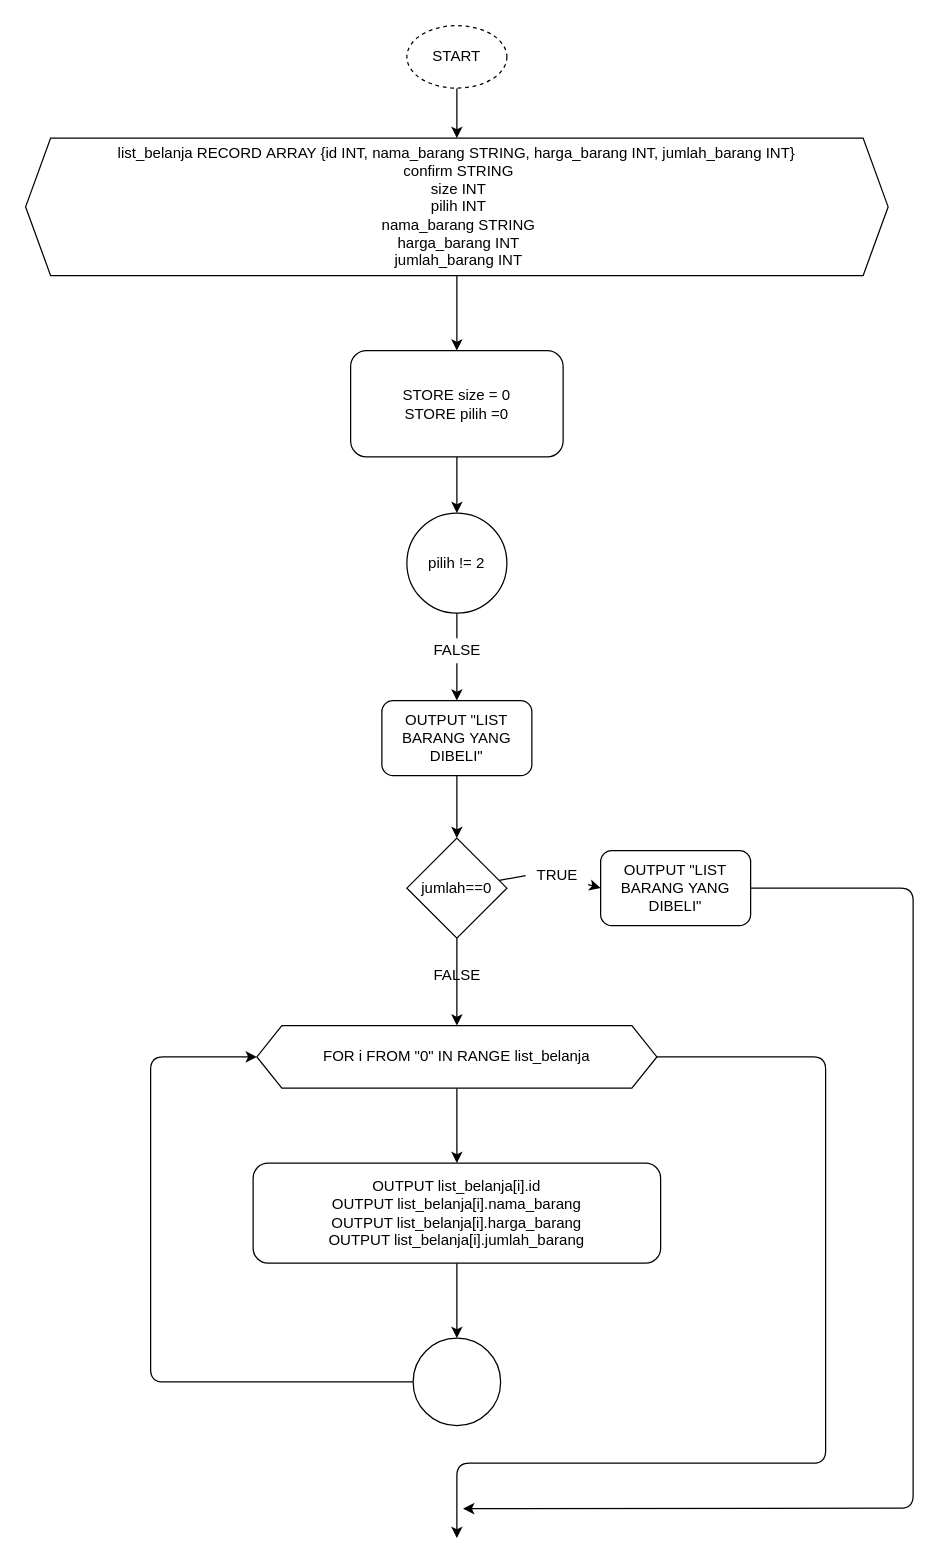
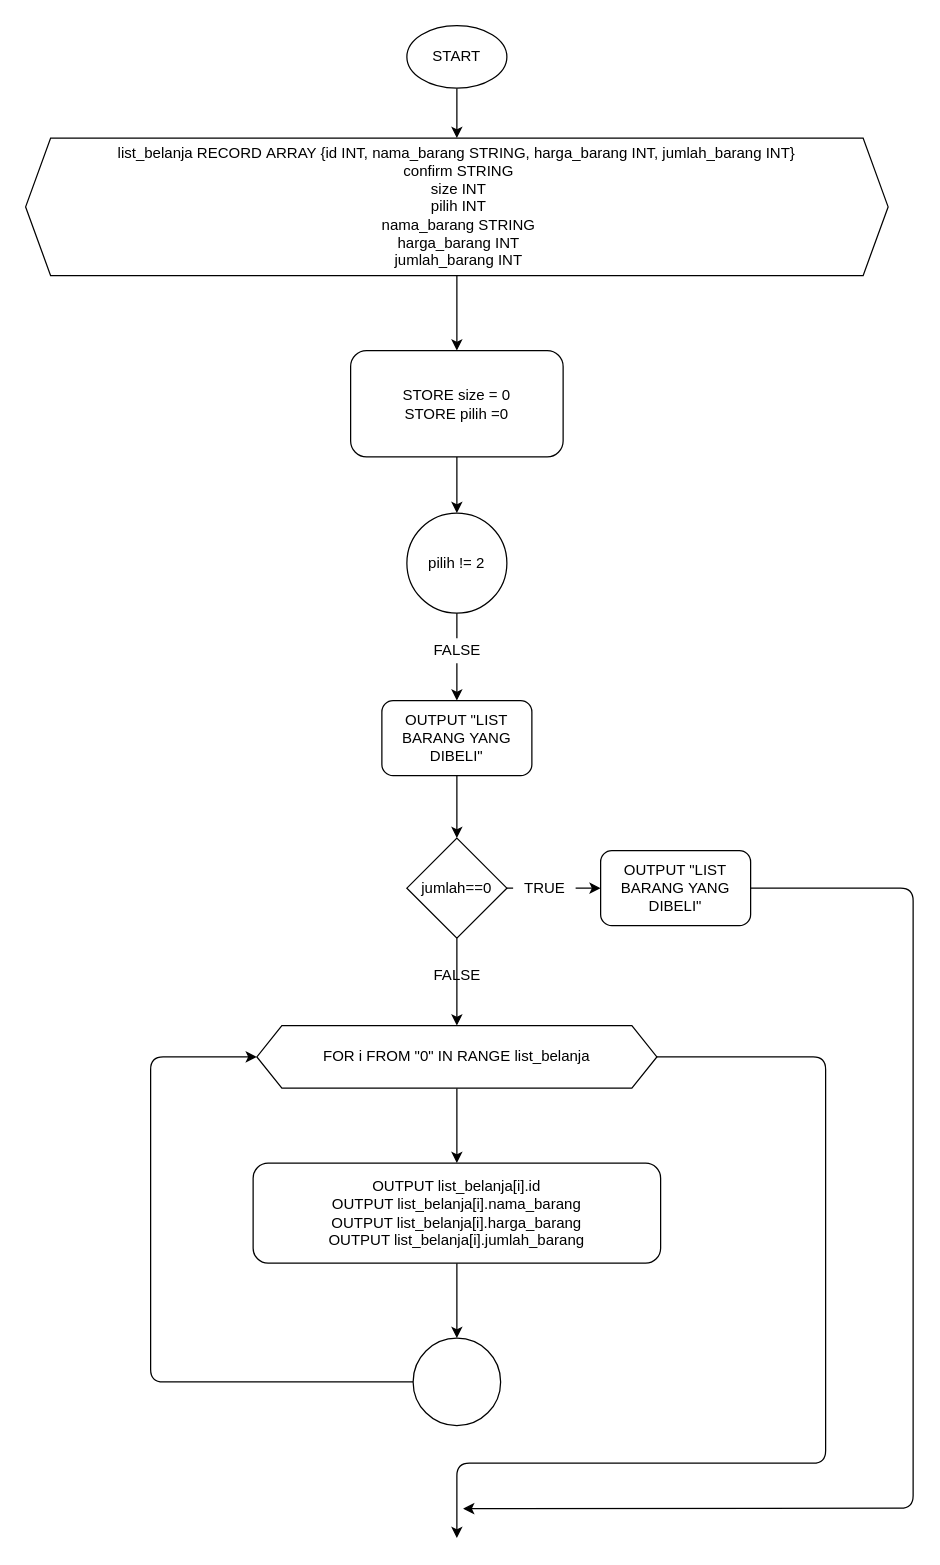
(457, 57) -> (457, 57)
(557, 876) -> (544, 888)
